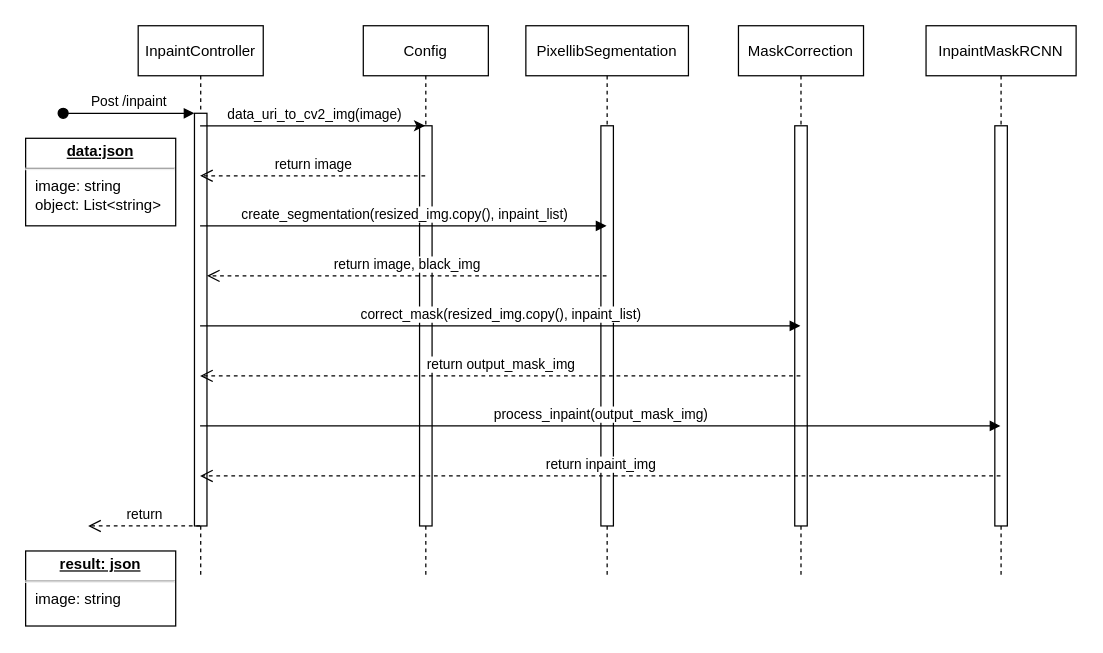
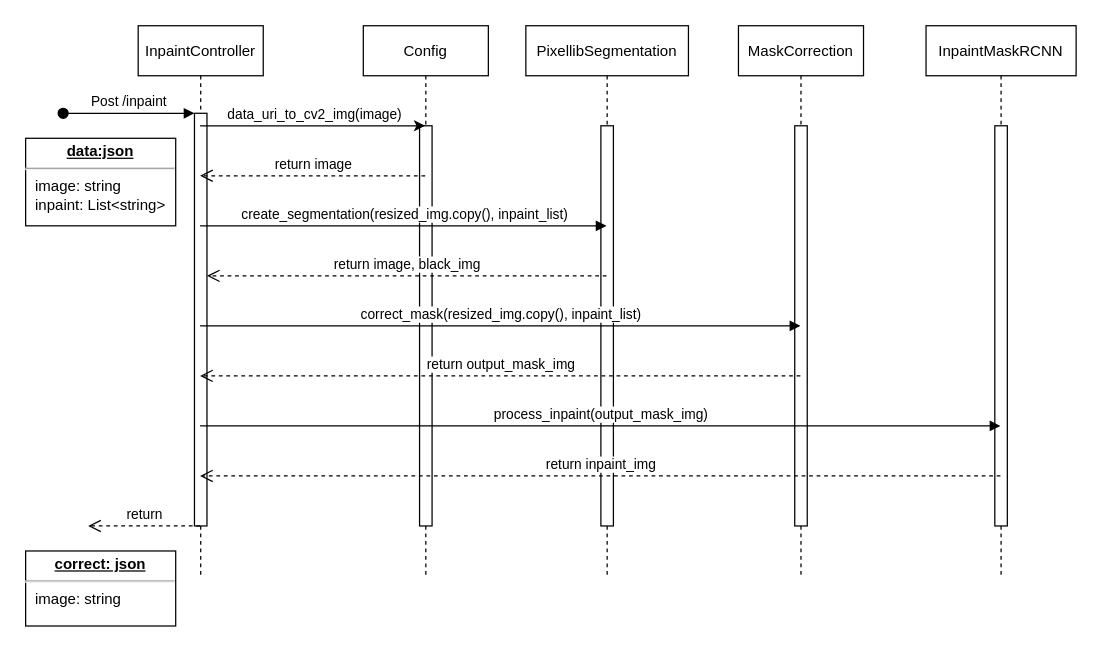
(102, 165) -> (102, 165)
(72, 569) -> (76, 569)
